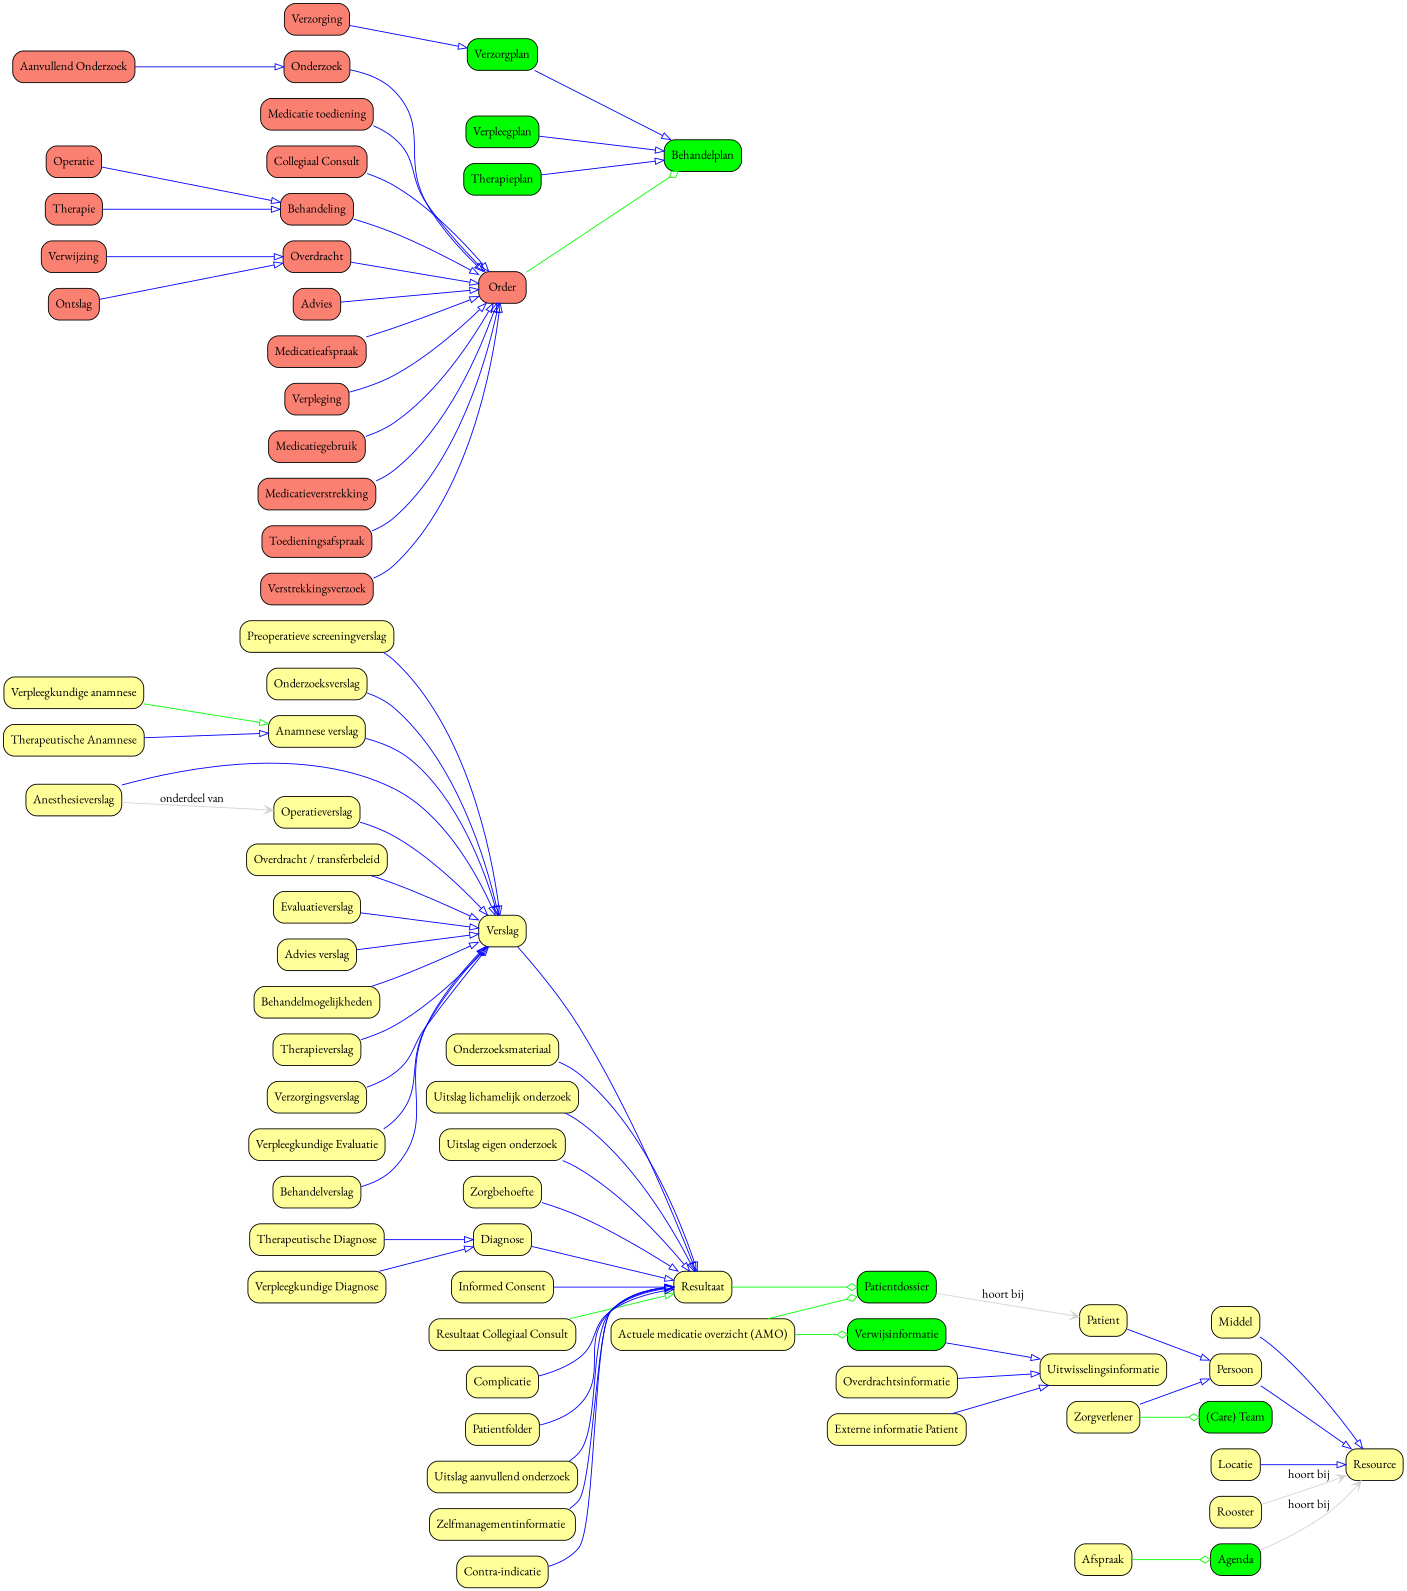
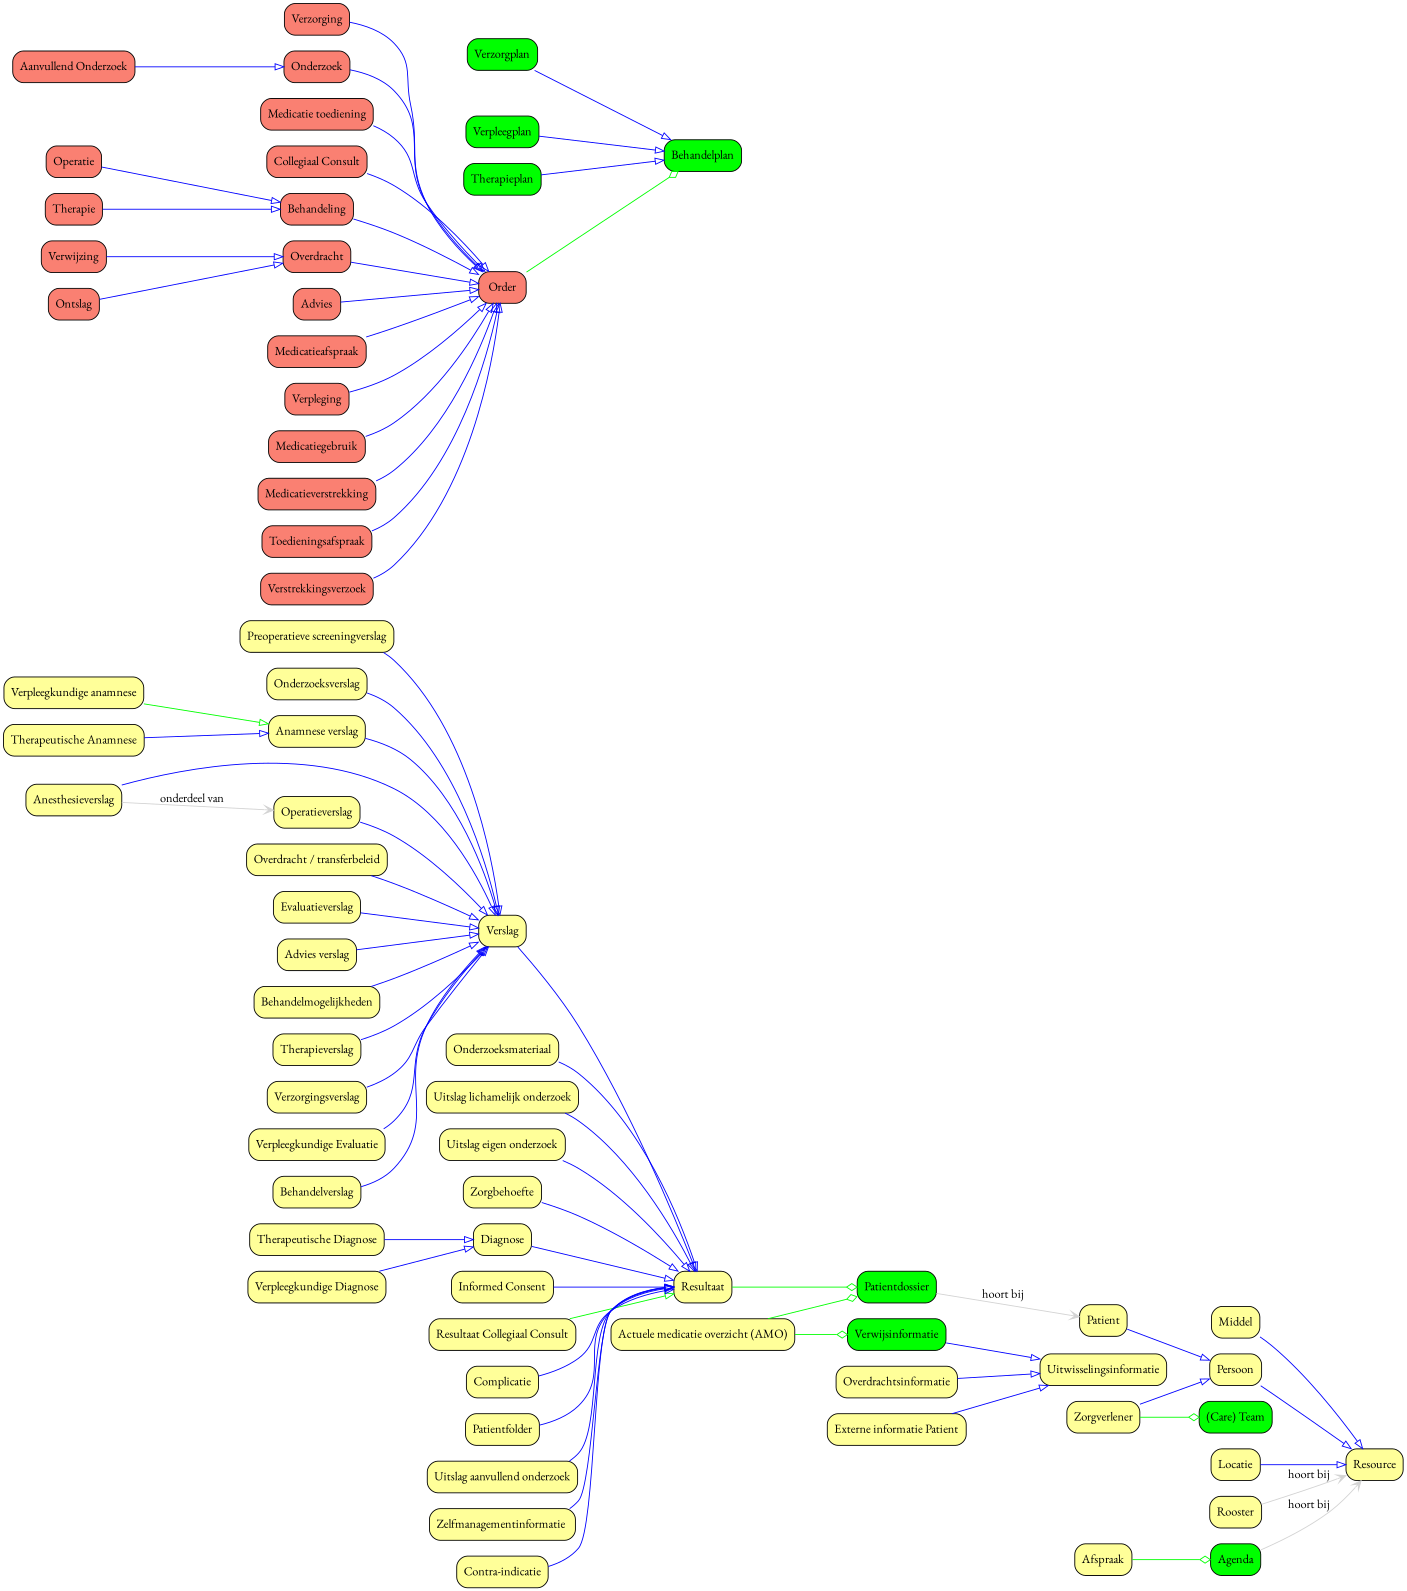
(404, 36) -> (410, 100)
